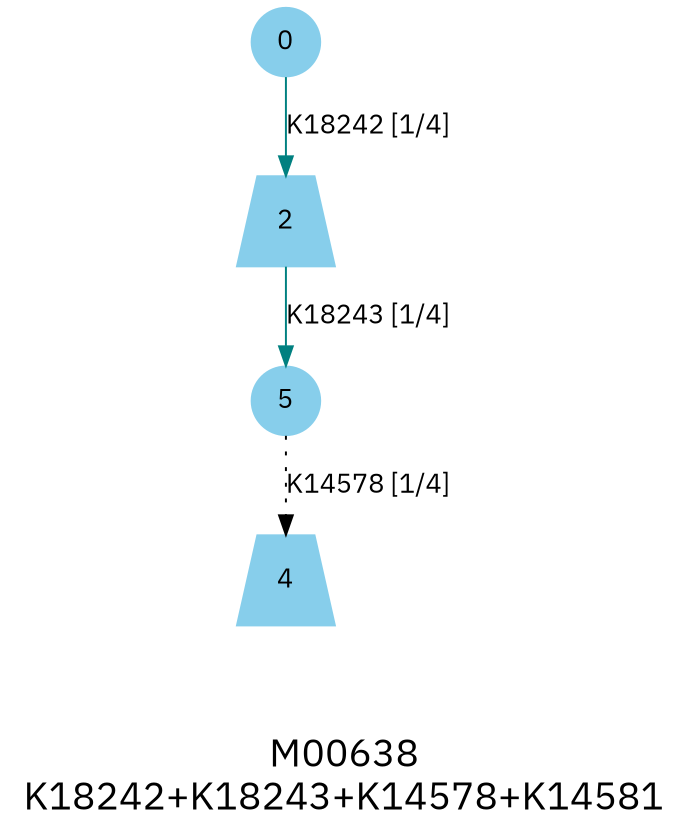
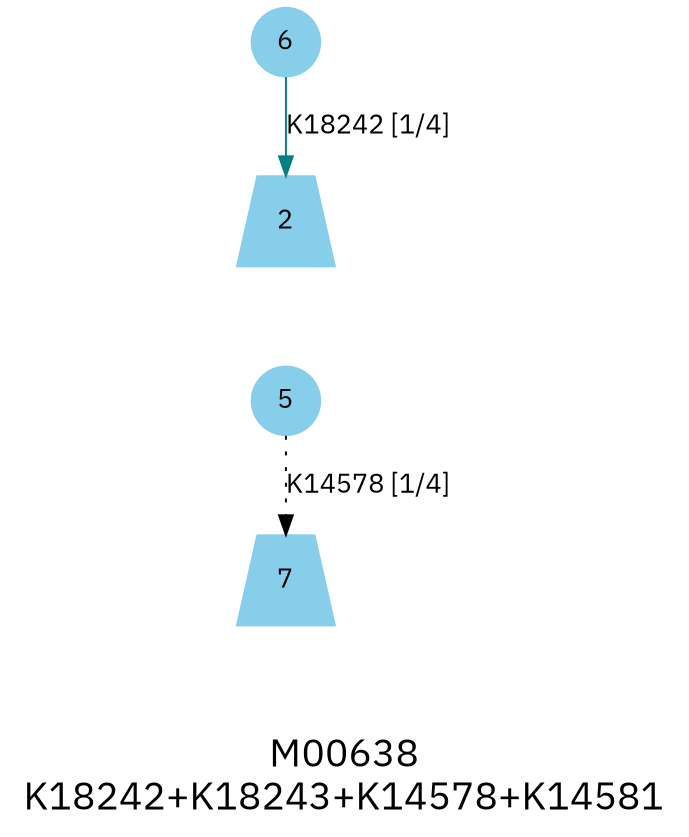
(286, 42) -> (286, 42)
(286, 306) -> none
(286, 580) -> (286, 580)
